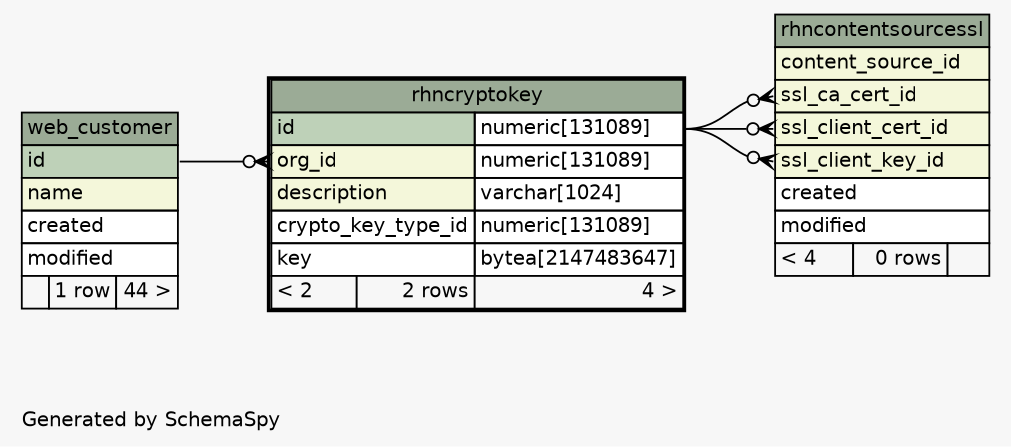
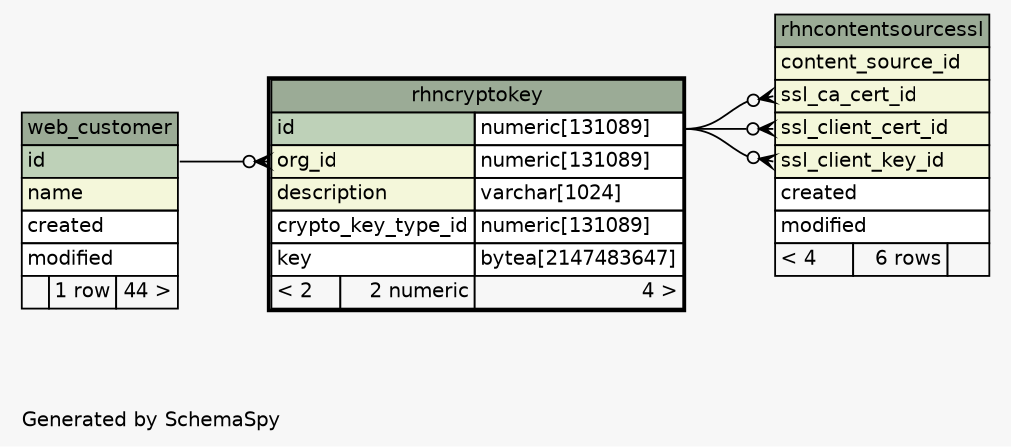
(909, 259) -> (909, 259)
(436, 291) -> (419, 291)
